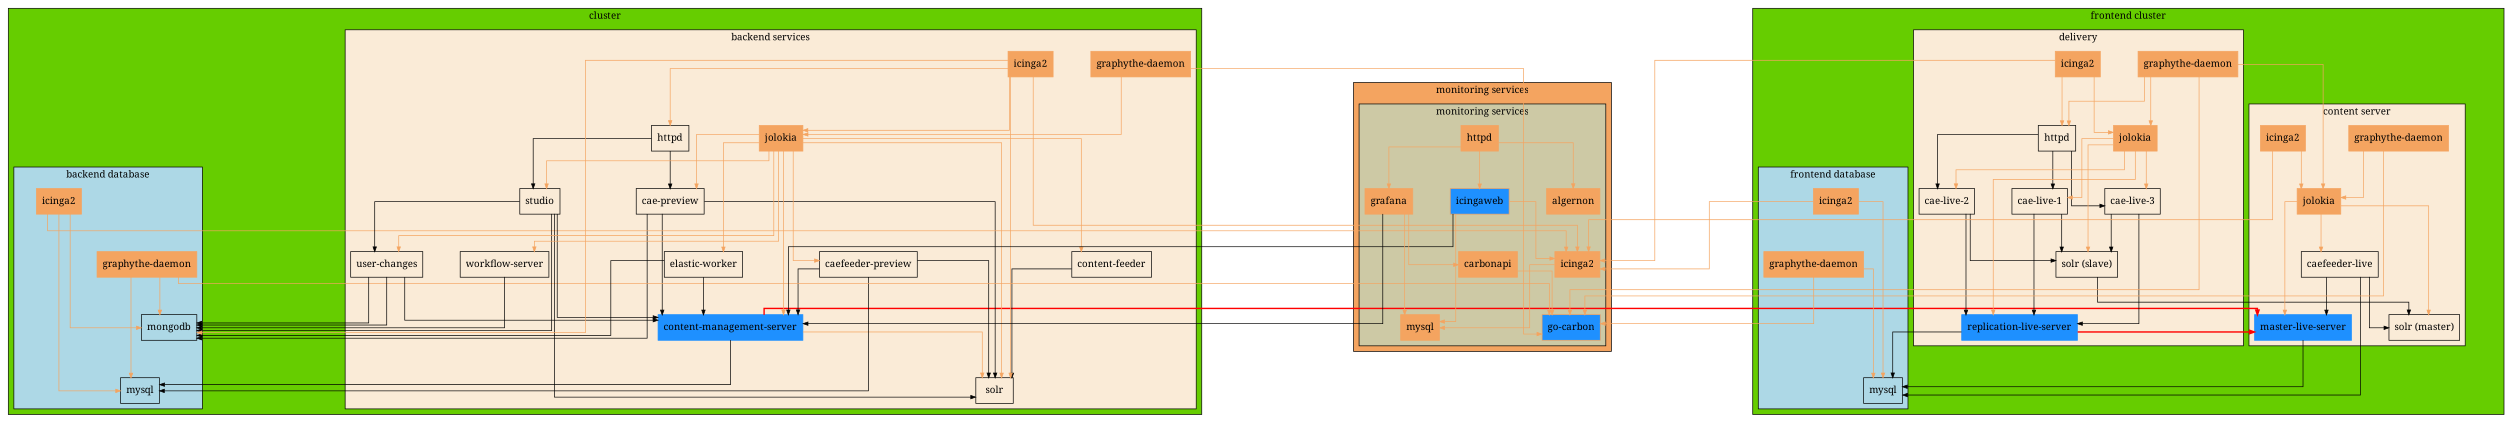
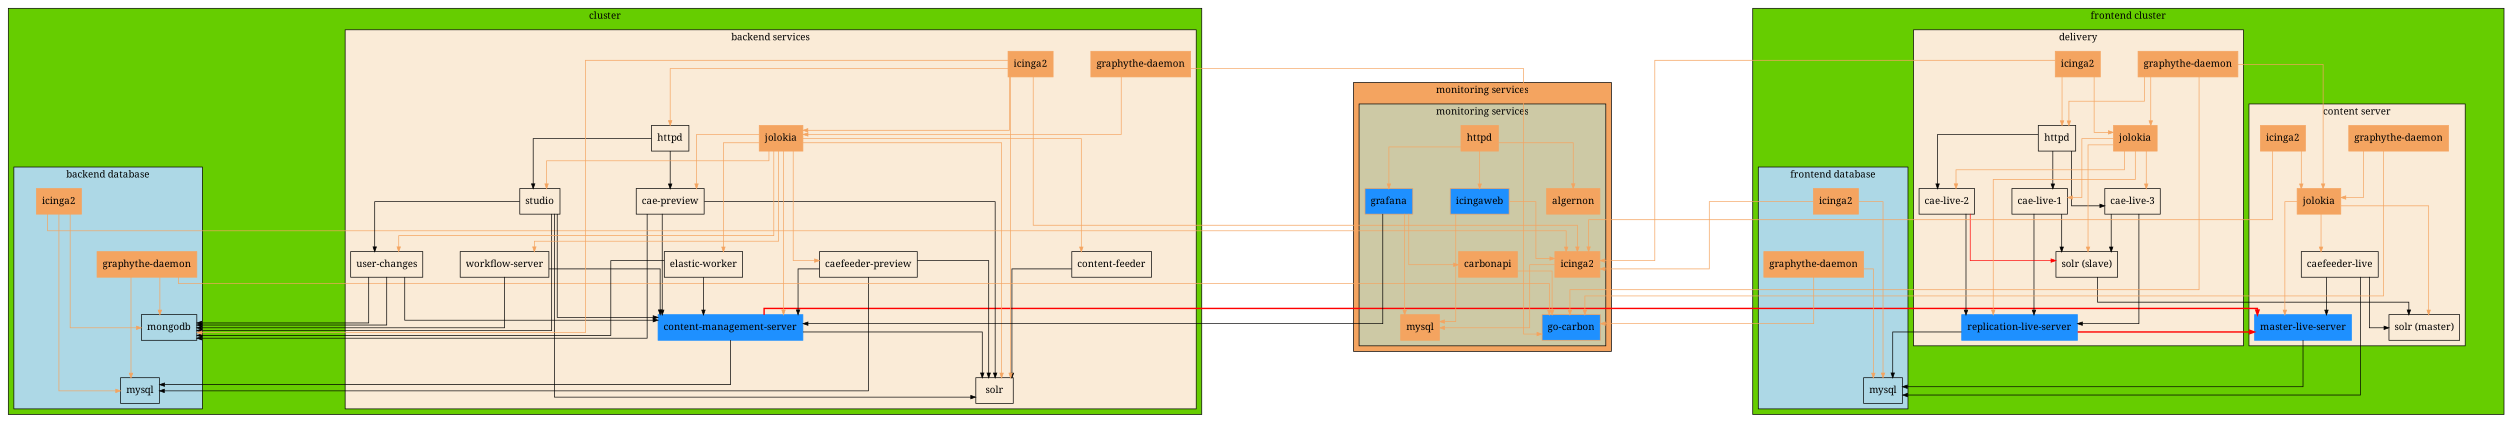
(1389, 201) -> (1389, 201)
(1105, 247) -> (625, 269)
(1987, 261) -> (1987, 261)
(913, 332) -> (913, 332)
